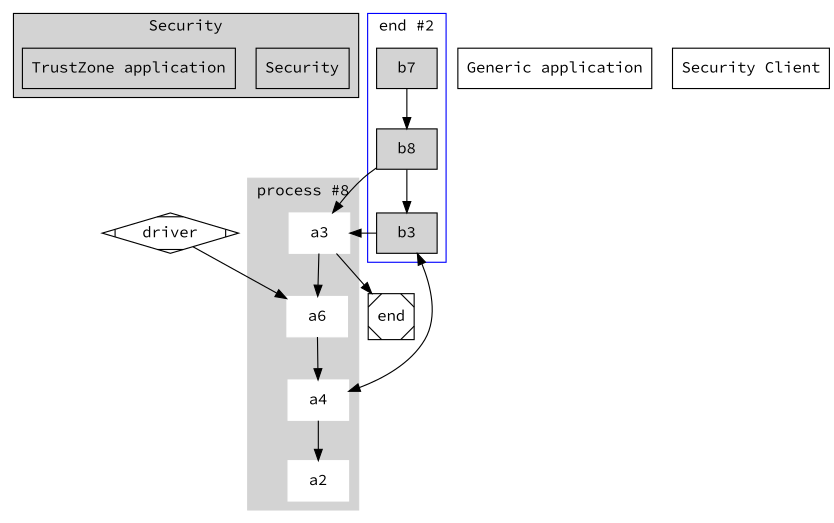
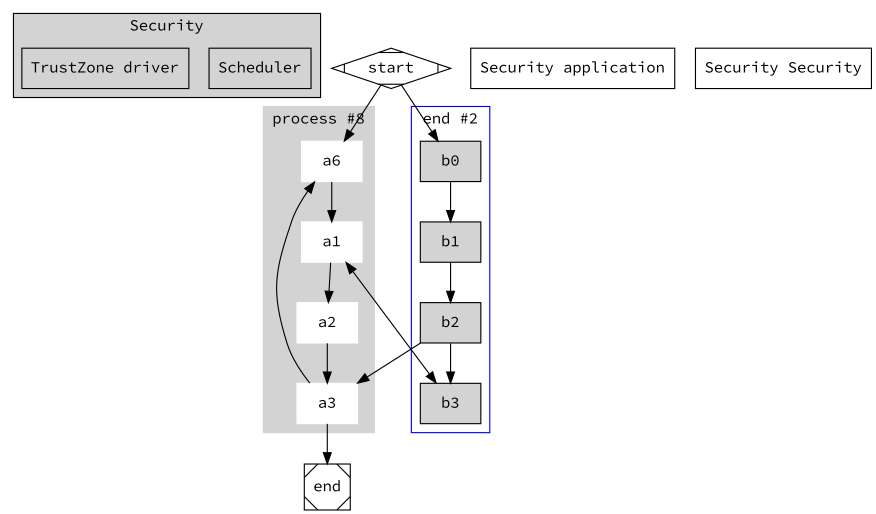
(129, 68) -> (105, 68)
(303, 68) -> (260, 68)
(407, 68) -> (451, 242)
(555, 68) -> (573, 68)
(751, 68) -> (783, 68)
(407, 149) -> (451, 323)
none -> (451, 161)
(170, 233) -> (391, 68)
(369, 233) -> (327, 358)
(318, 400) -> (332, 242)
